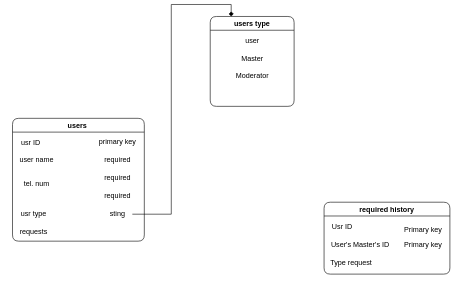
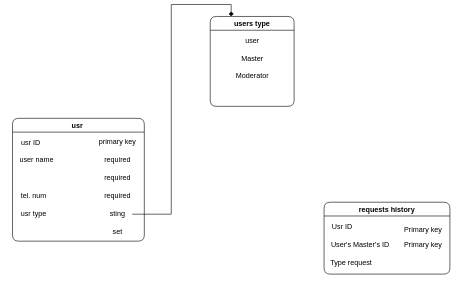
(78, 126) -> (78, 126)
(36, 185) -> (33, 197)
(387, 210) -> (387, 210)
(33, 233) -> none
none -> (117, 233)
